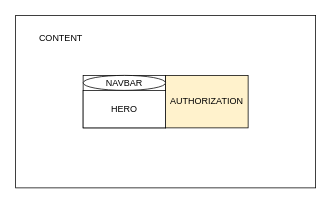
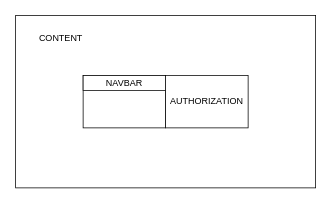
(124, 83) -> (124, 83)
(207, 102) -> (207, 102)
(124, 109) -> none
